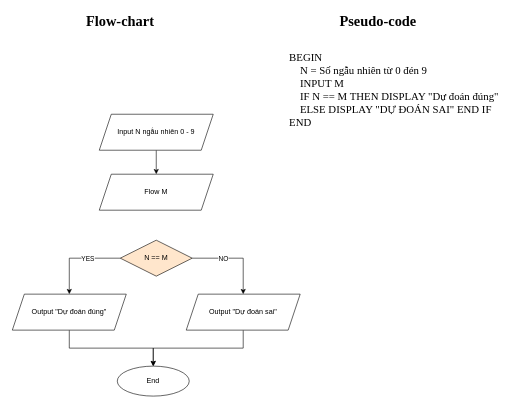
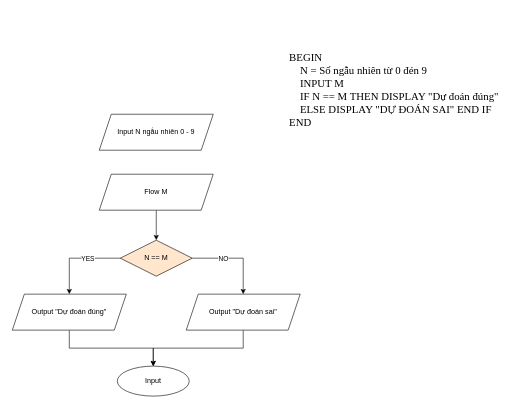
(120, 21) -> none
(378, 21) -> none
(156, 168) -> none
none -> (156, 234)
(153, 381) -> (153, 381)
